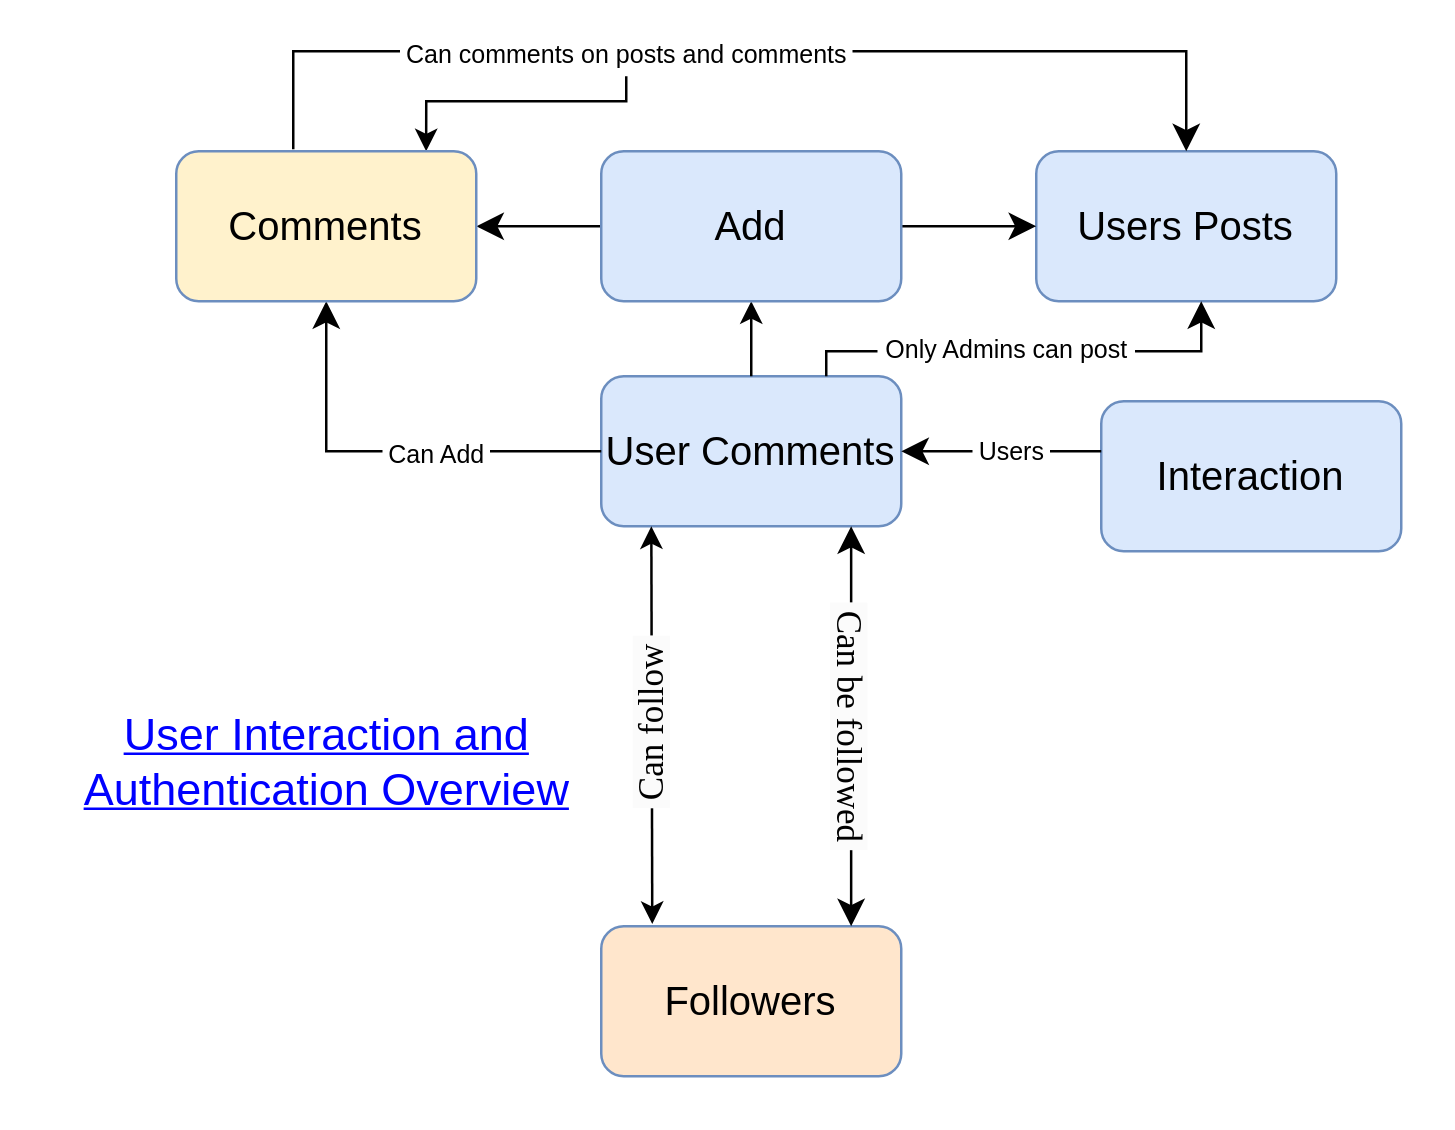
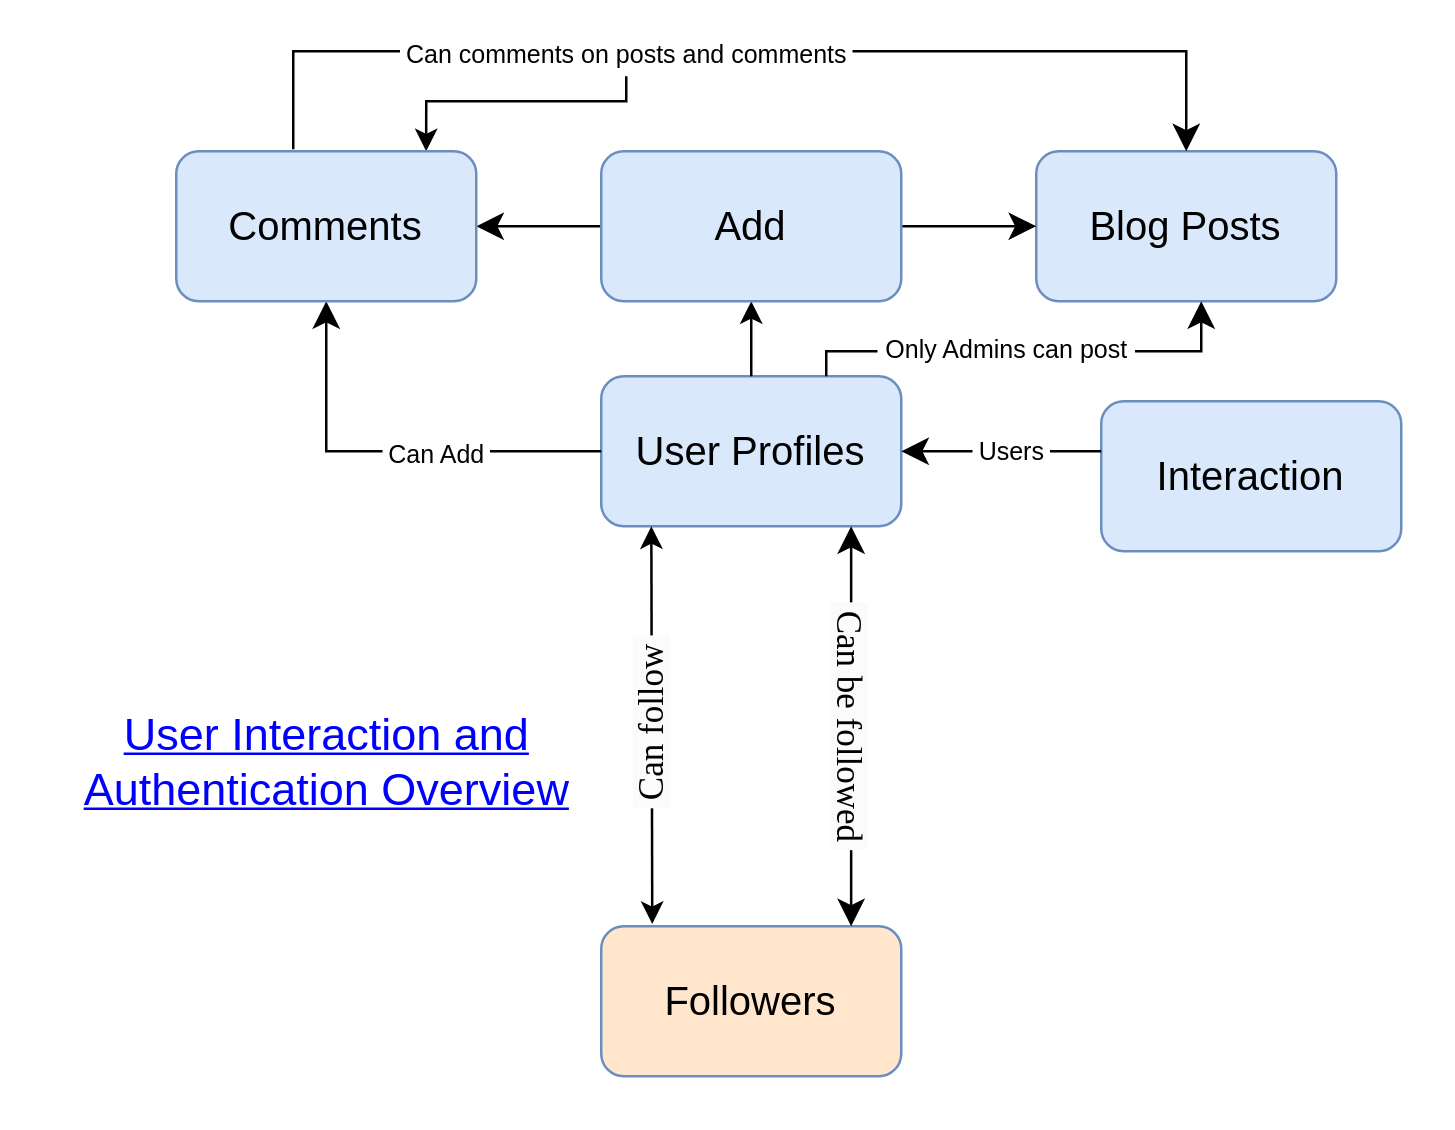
(326, 226) -> (326, 226)
(1186, 226) -> (1186, 226)
(751, 451) -> (751, 451)
